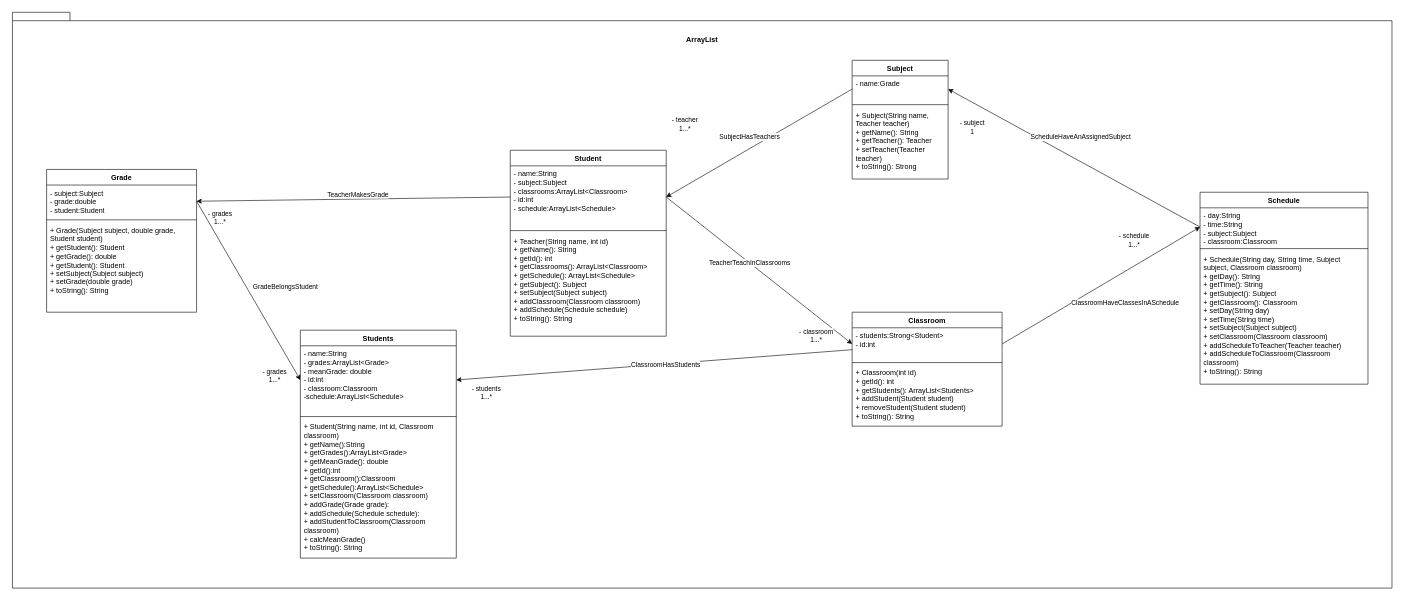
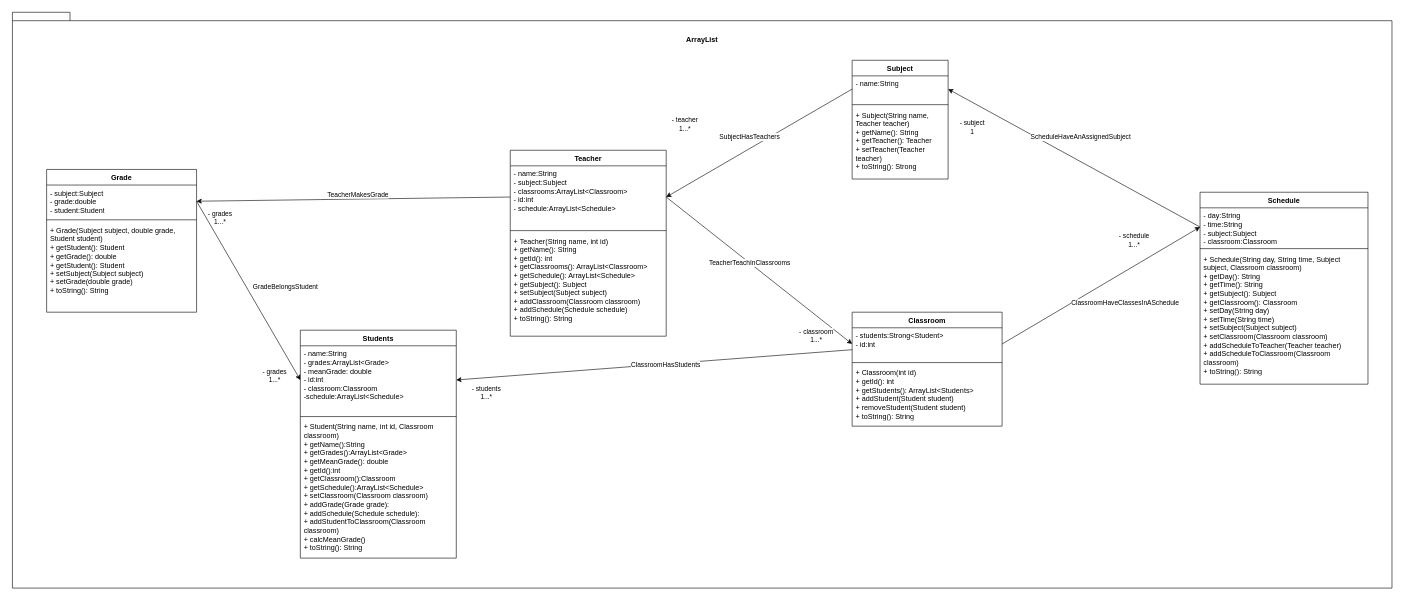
(878, 84) -> (879, 84)
(588, 159) -> (588, 159)
